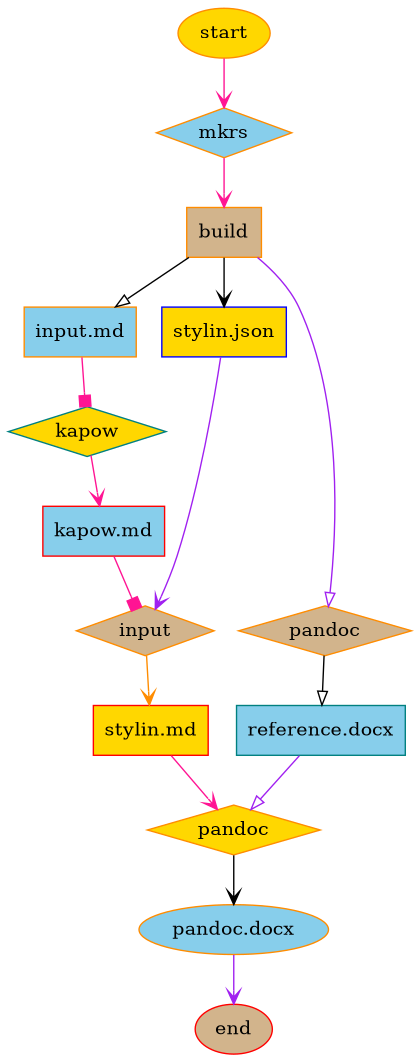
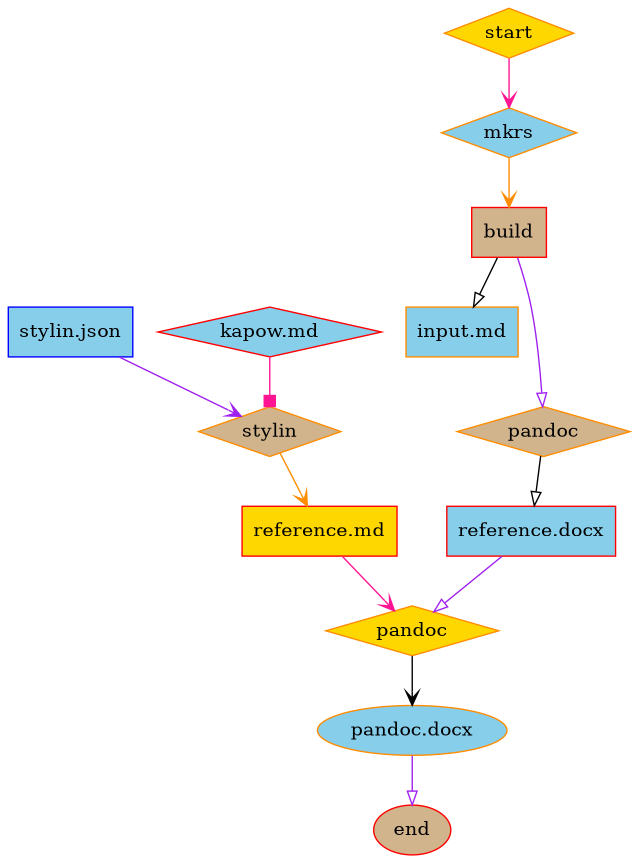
(224, 33) -> (509, 33)
(224, 176) -> (509, 176)
(224, 232) -> (509, 232)
(224, 275) -> none
(224, 332) -> (71, 332)
(87, 432) -> none
(104, 531) -> (270, 332)
(145, 631) -> (270, 432)
(151, 730) -> (320, 531)
(321, 730) -> (531, 531)
(234, 973) -> (412, 773)
